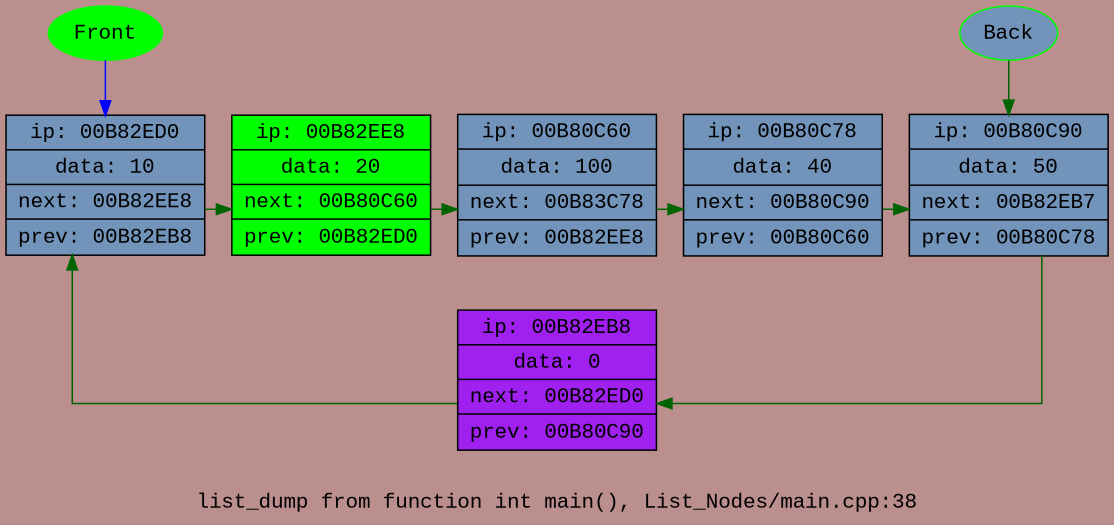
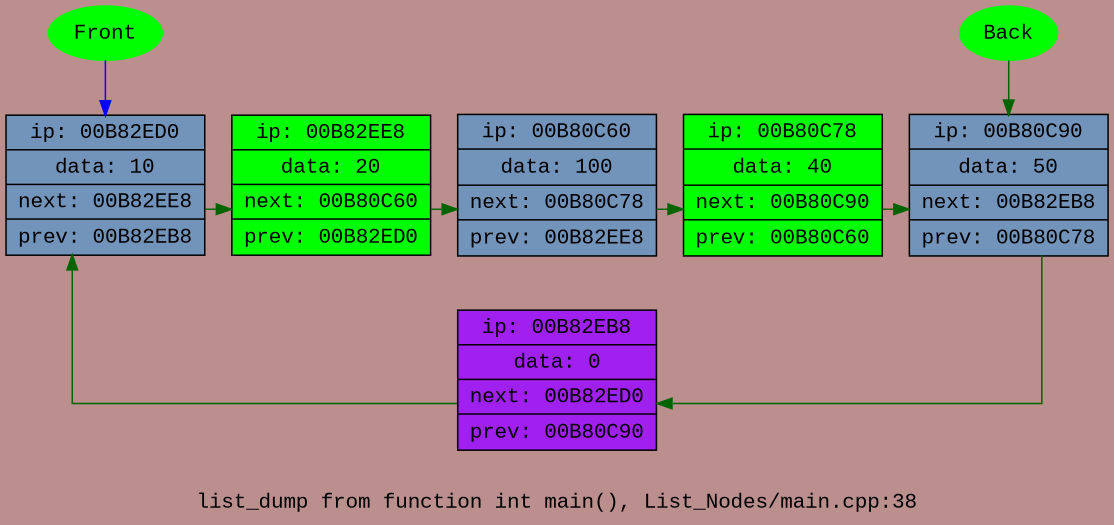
(1009, 33) -> (1009, 33)
(783, 185) -> (783, 185)
(557, 202) -> (557, 202)
(1009, 202) -> (1009, 202)
